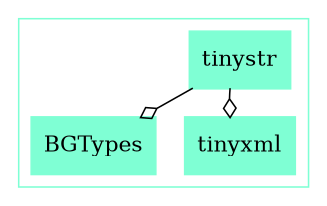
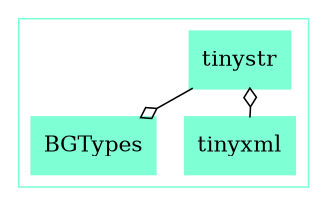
(230, 93) -> (250, 112)
